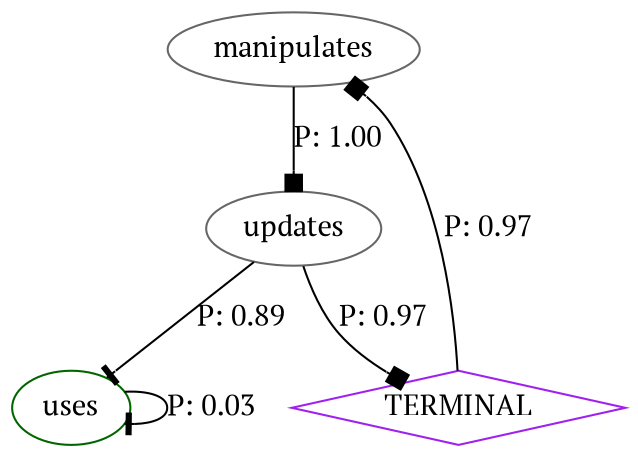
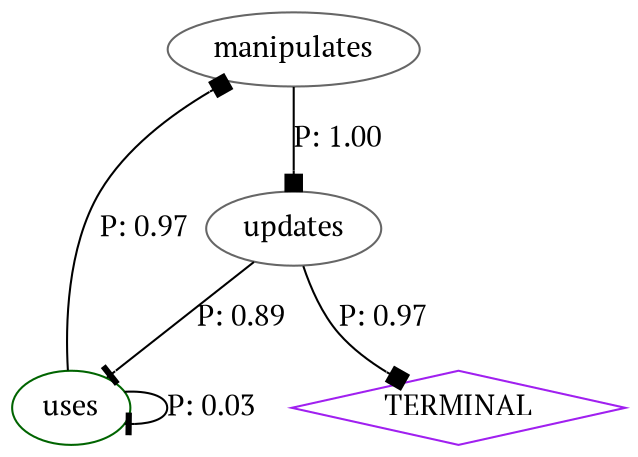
(435, 225) -> (92, 207)
